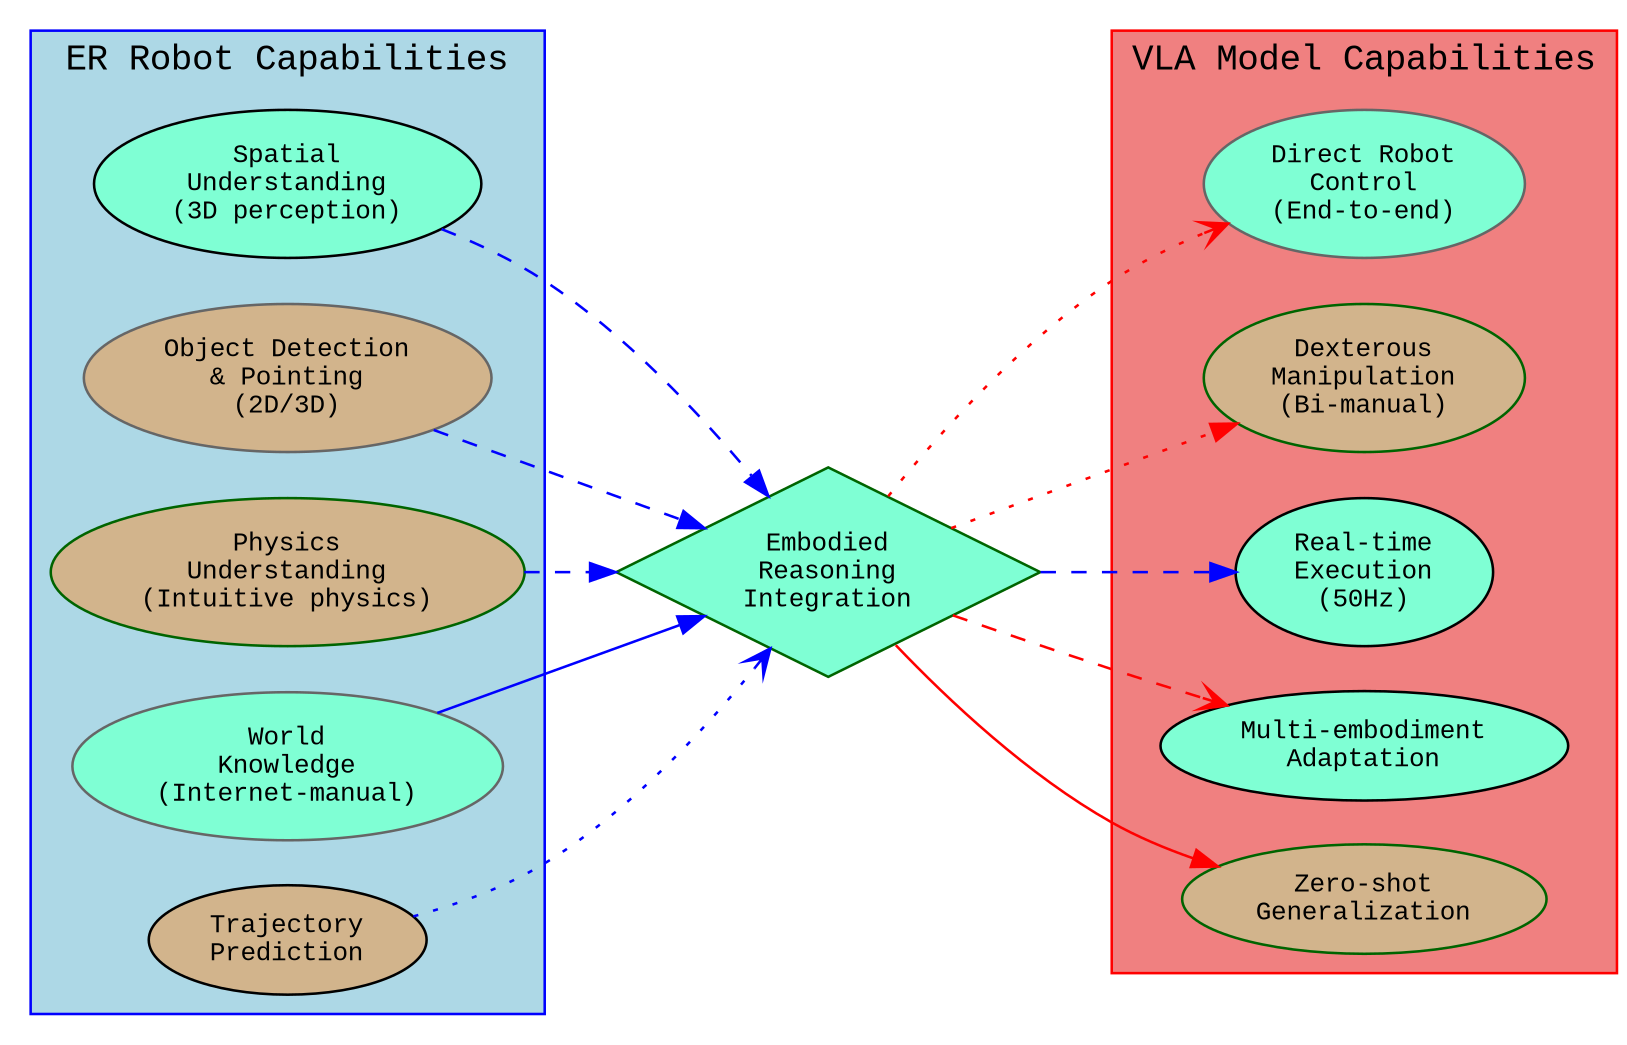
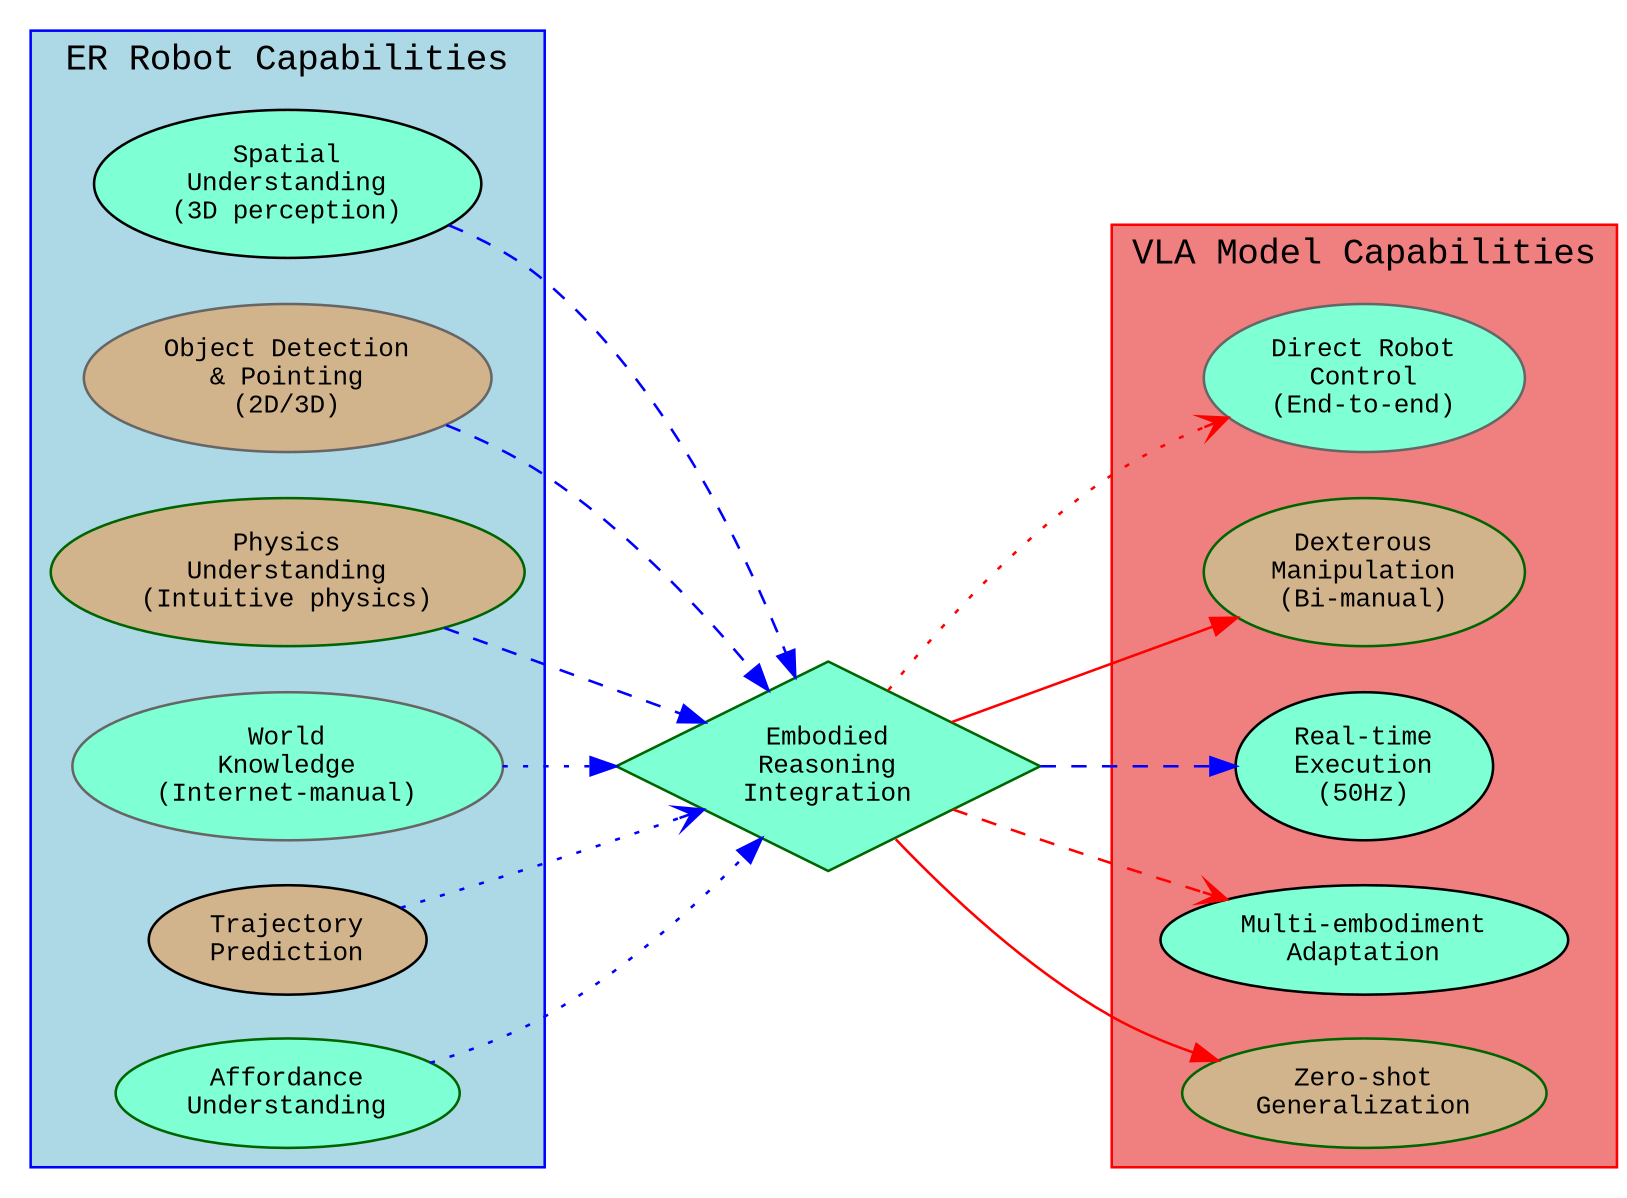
(1082, 480) -> (1082, 675)
(564, 667) -> (562, 766)
none -> (288, 1093)
